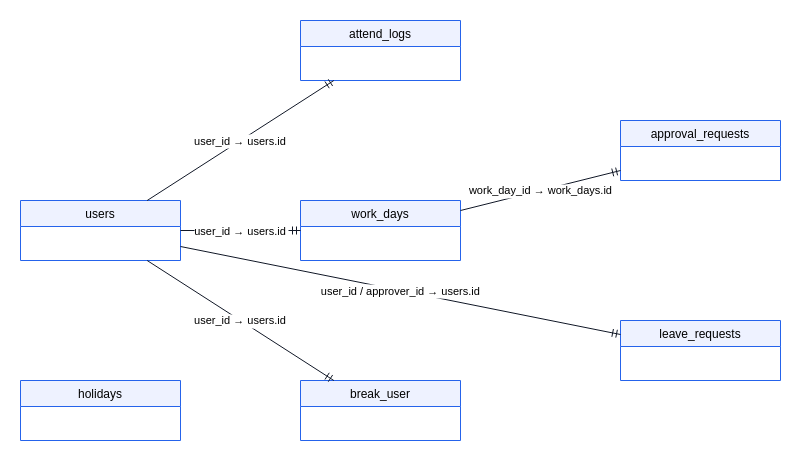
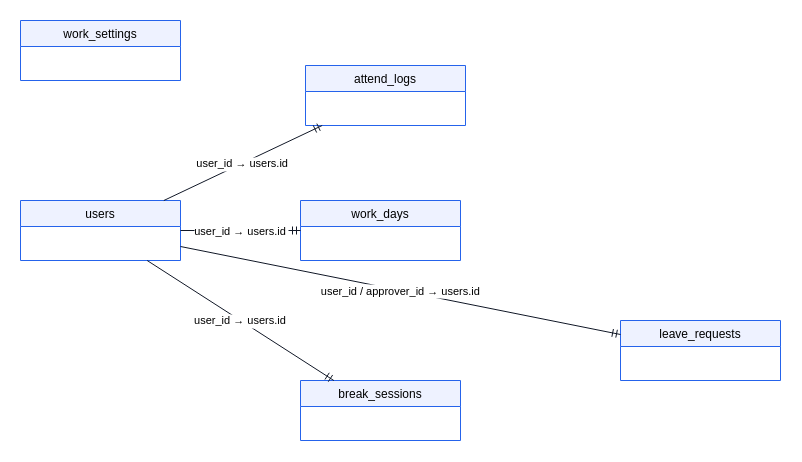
none -> (101, 51)
(381, 51) -> (386, 96)
(701, 151) -> none
(540, 191) -> none
(380, 394) -> (380, 394)
(101, 411) -> none
